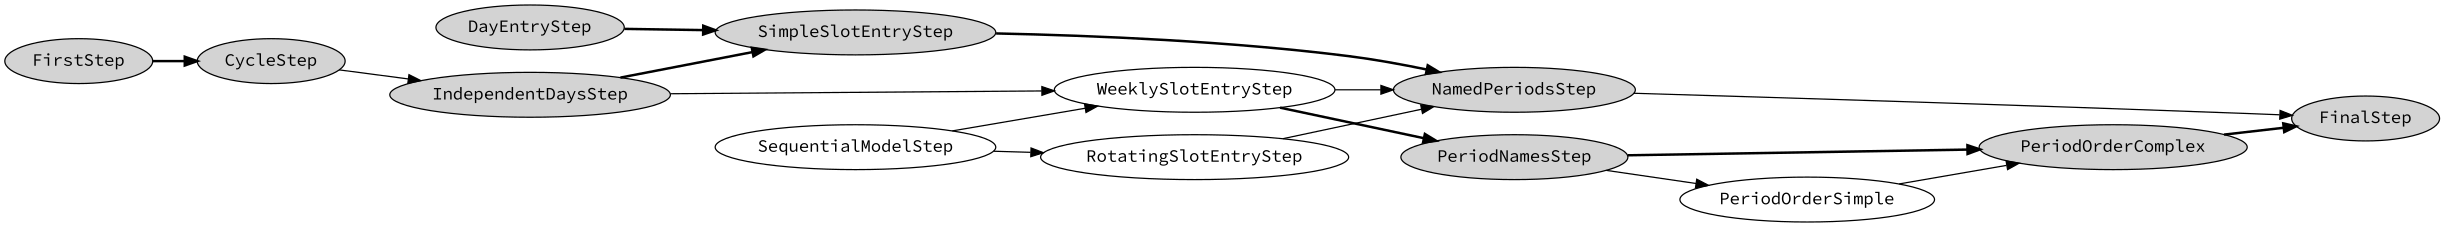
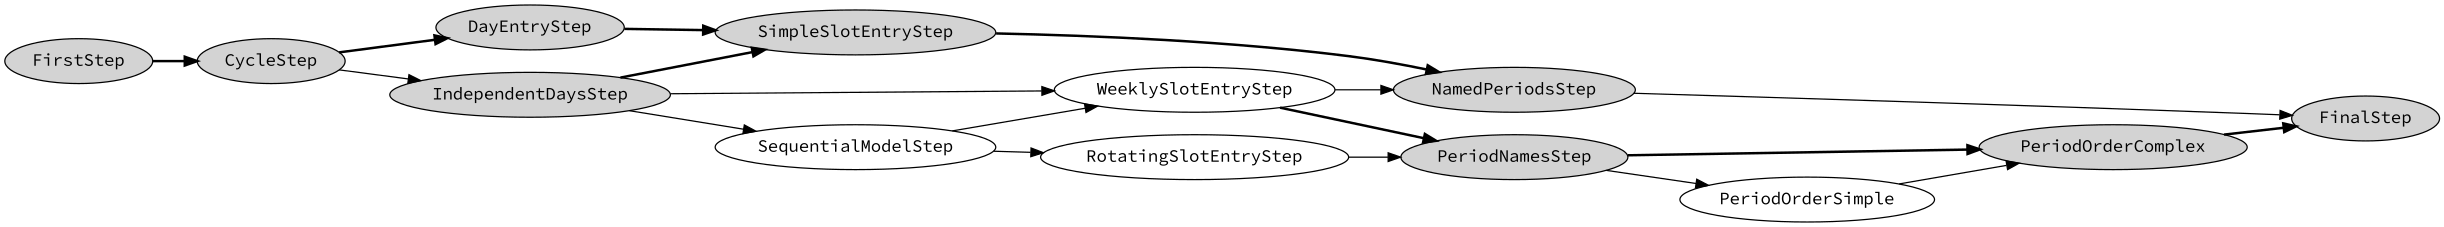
none -> (387, 46)
none -> (687, 120)
(1335, 128) -> (1368, 157)
